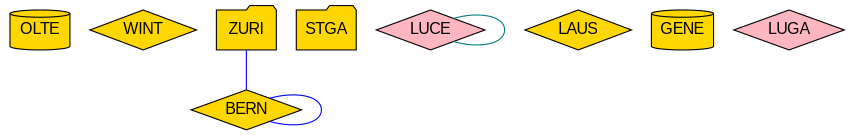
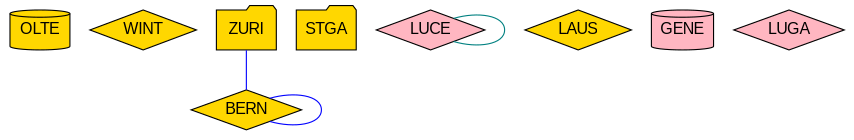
(682, 30) -> (682, 30)
